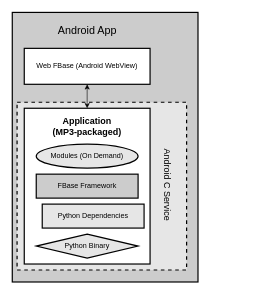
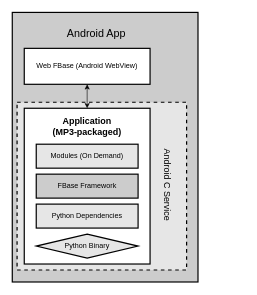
(87, 30) -> (96, 33)
(87, 156) -> (87, 156)
(93, 216) -> (87, 216)
